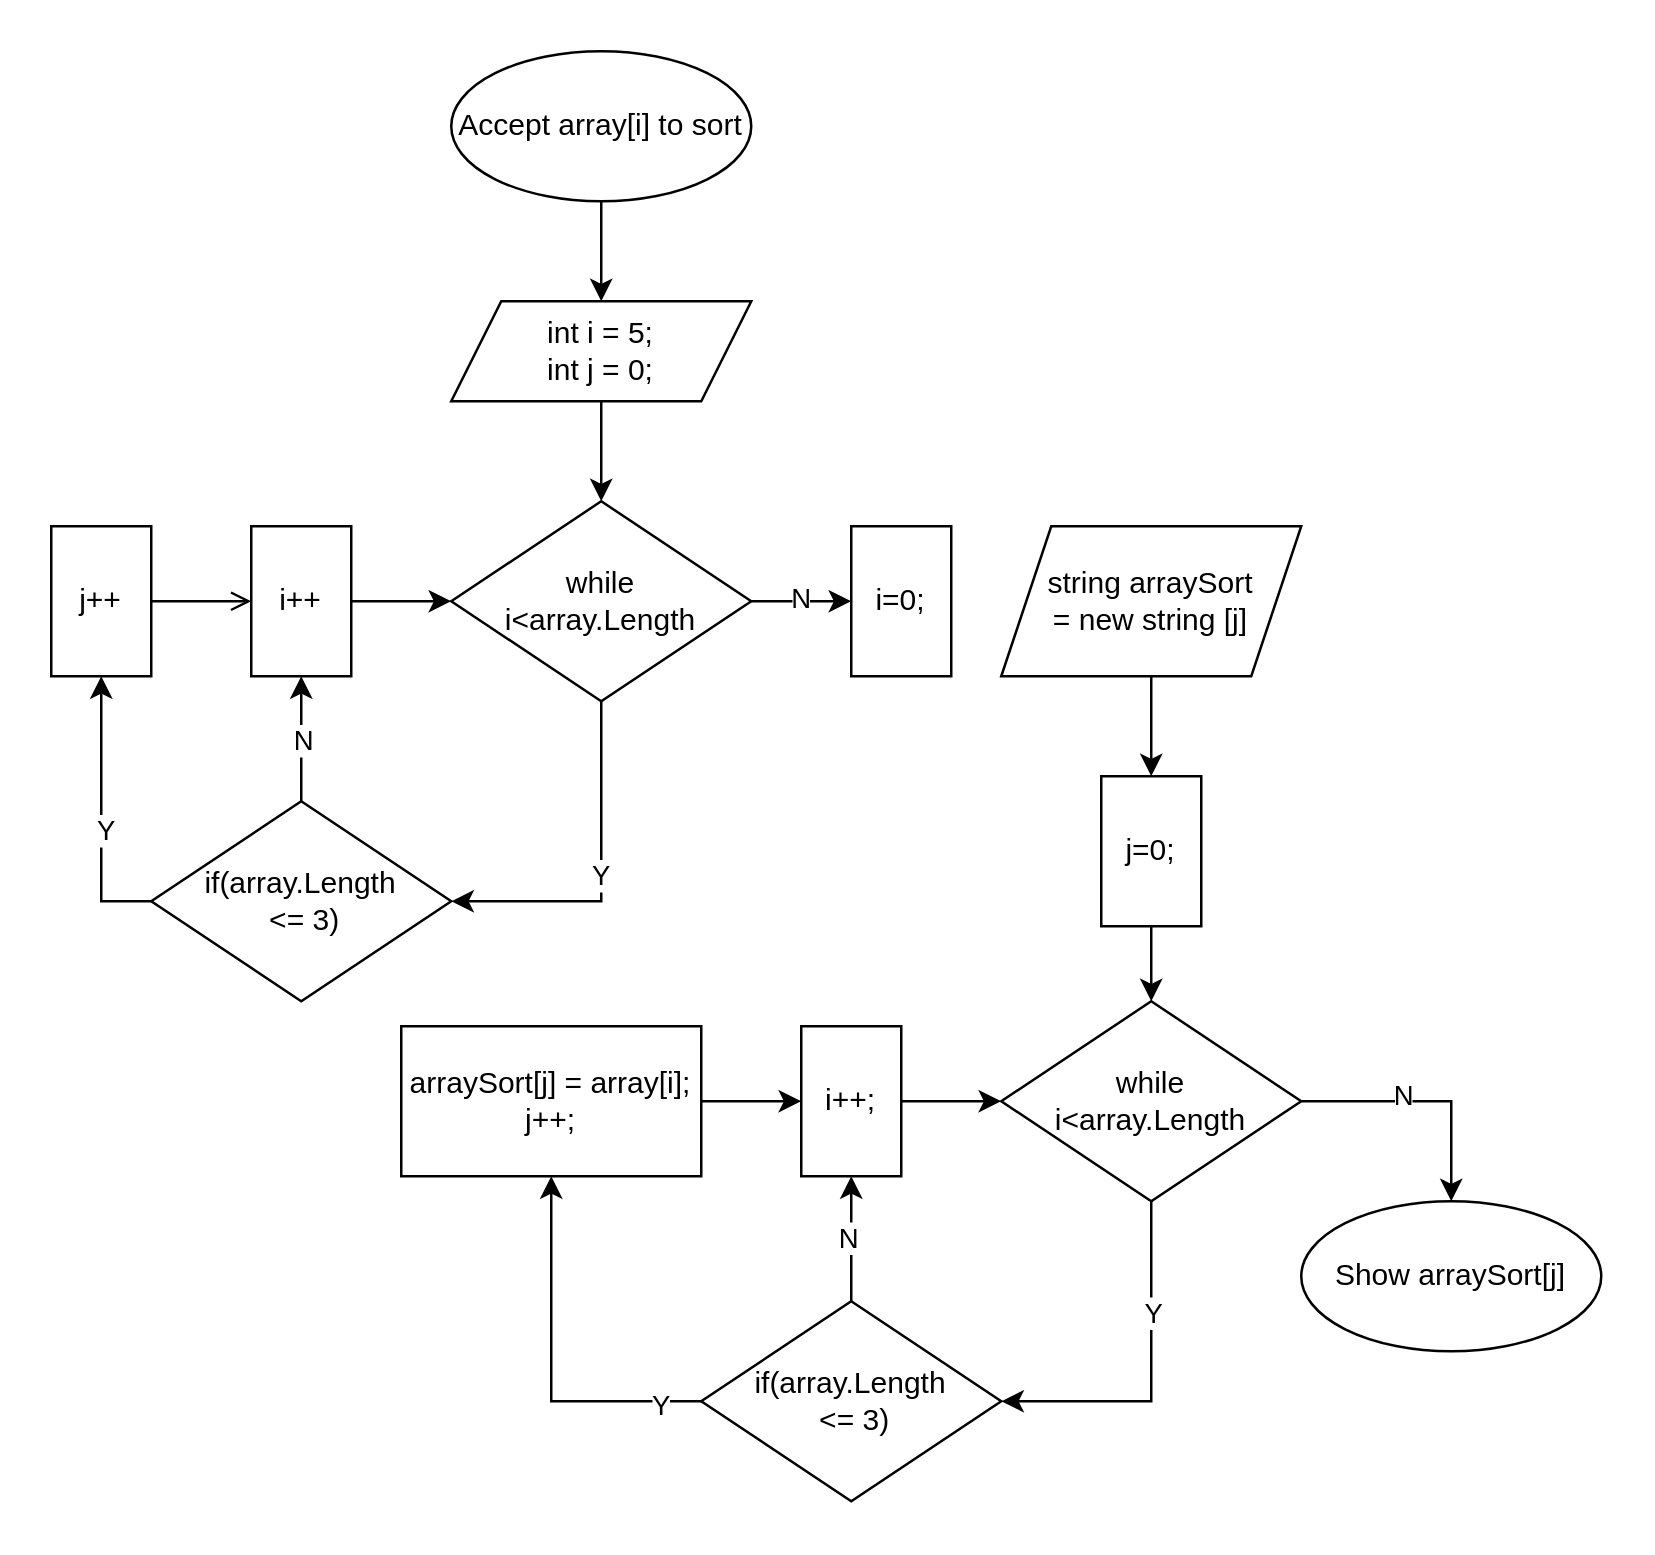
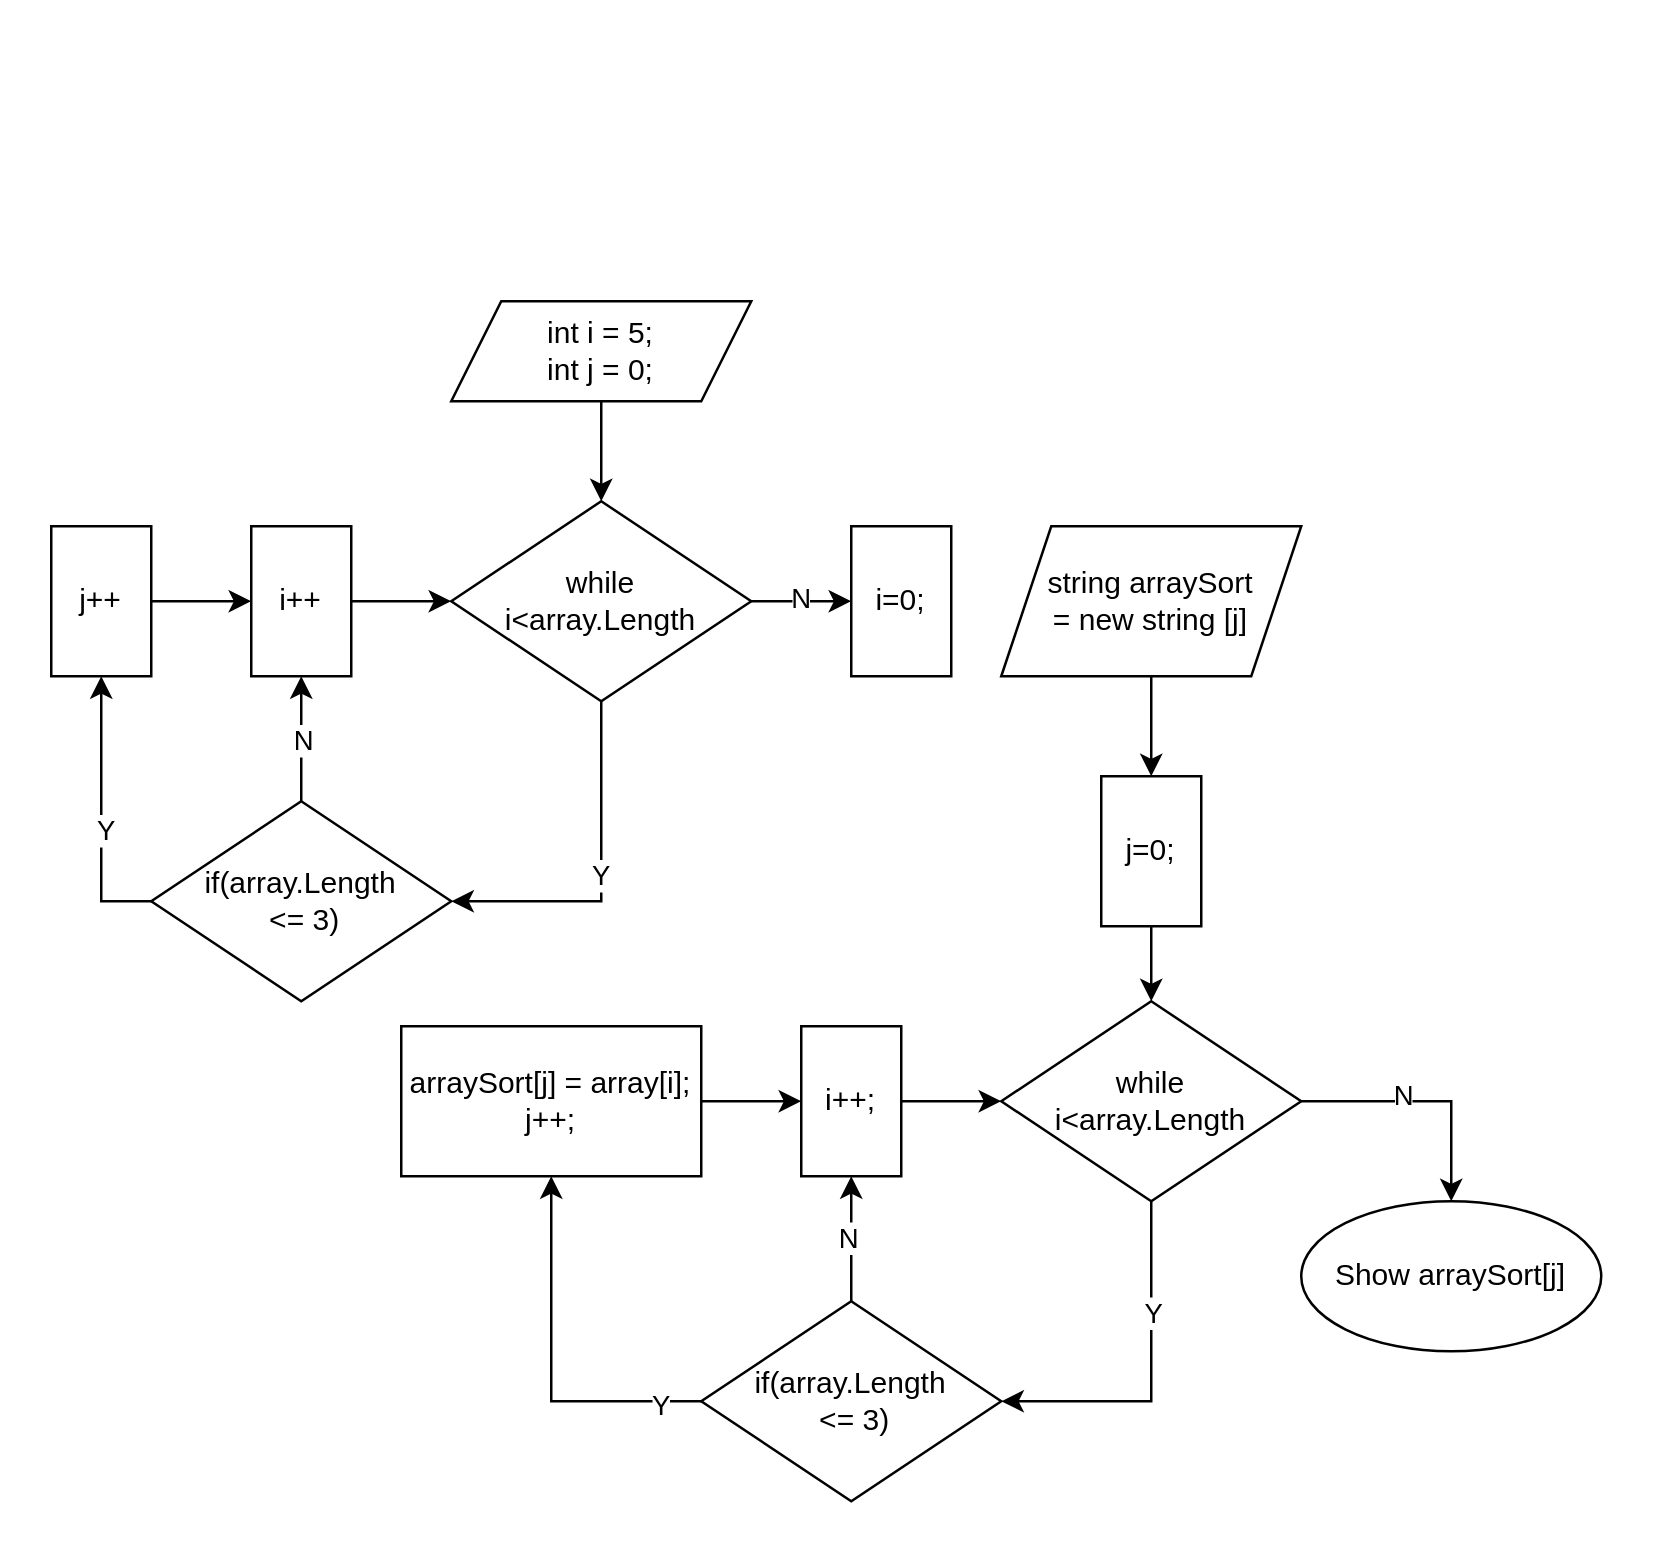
(601, 126) -> none
(601, 243) -> none
(237, 601) -> (233, 601)
